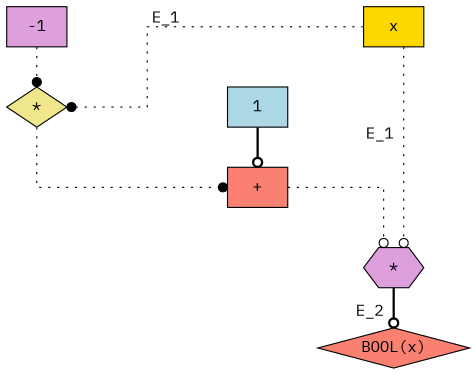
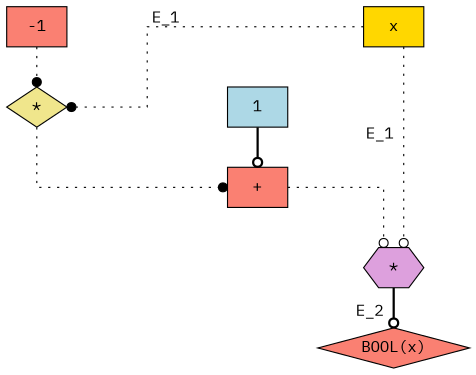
(37, 27) -> (37, 27)
